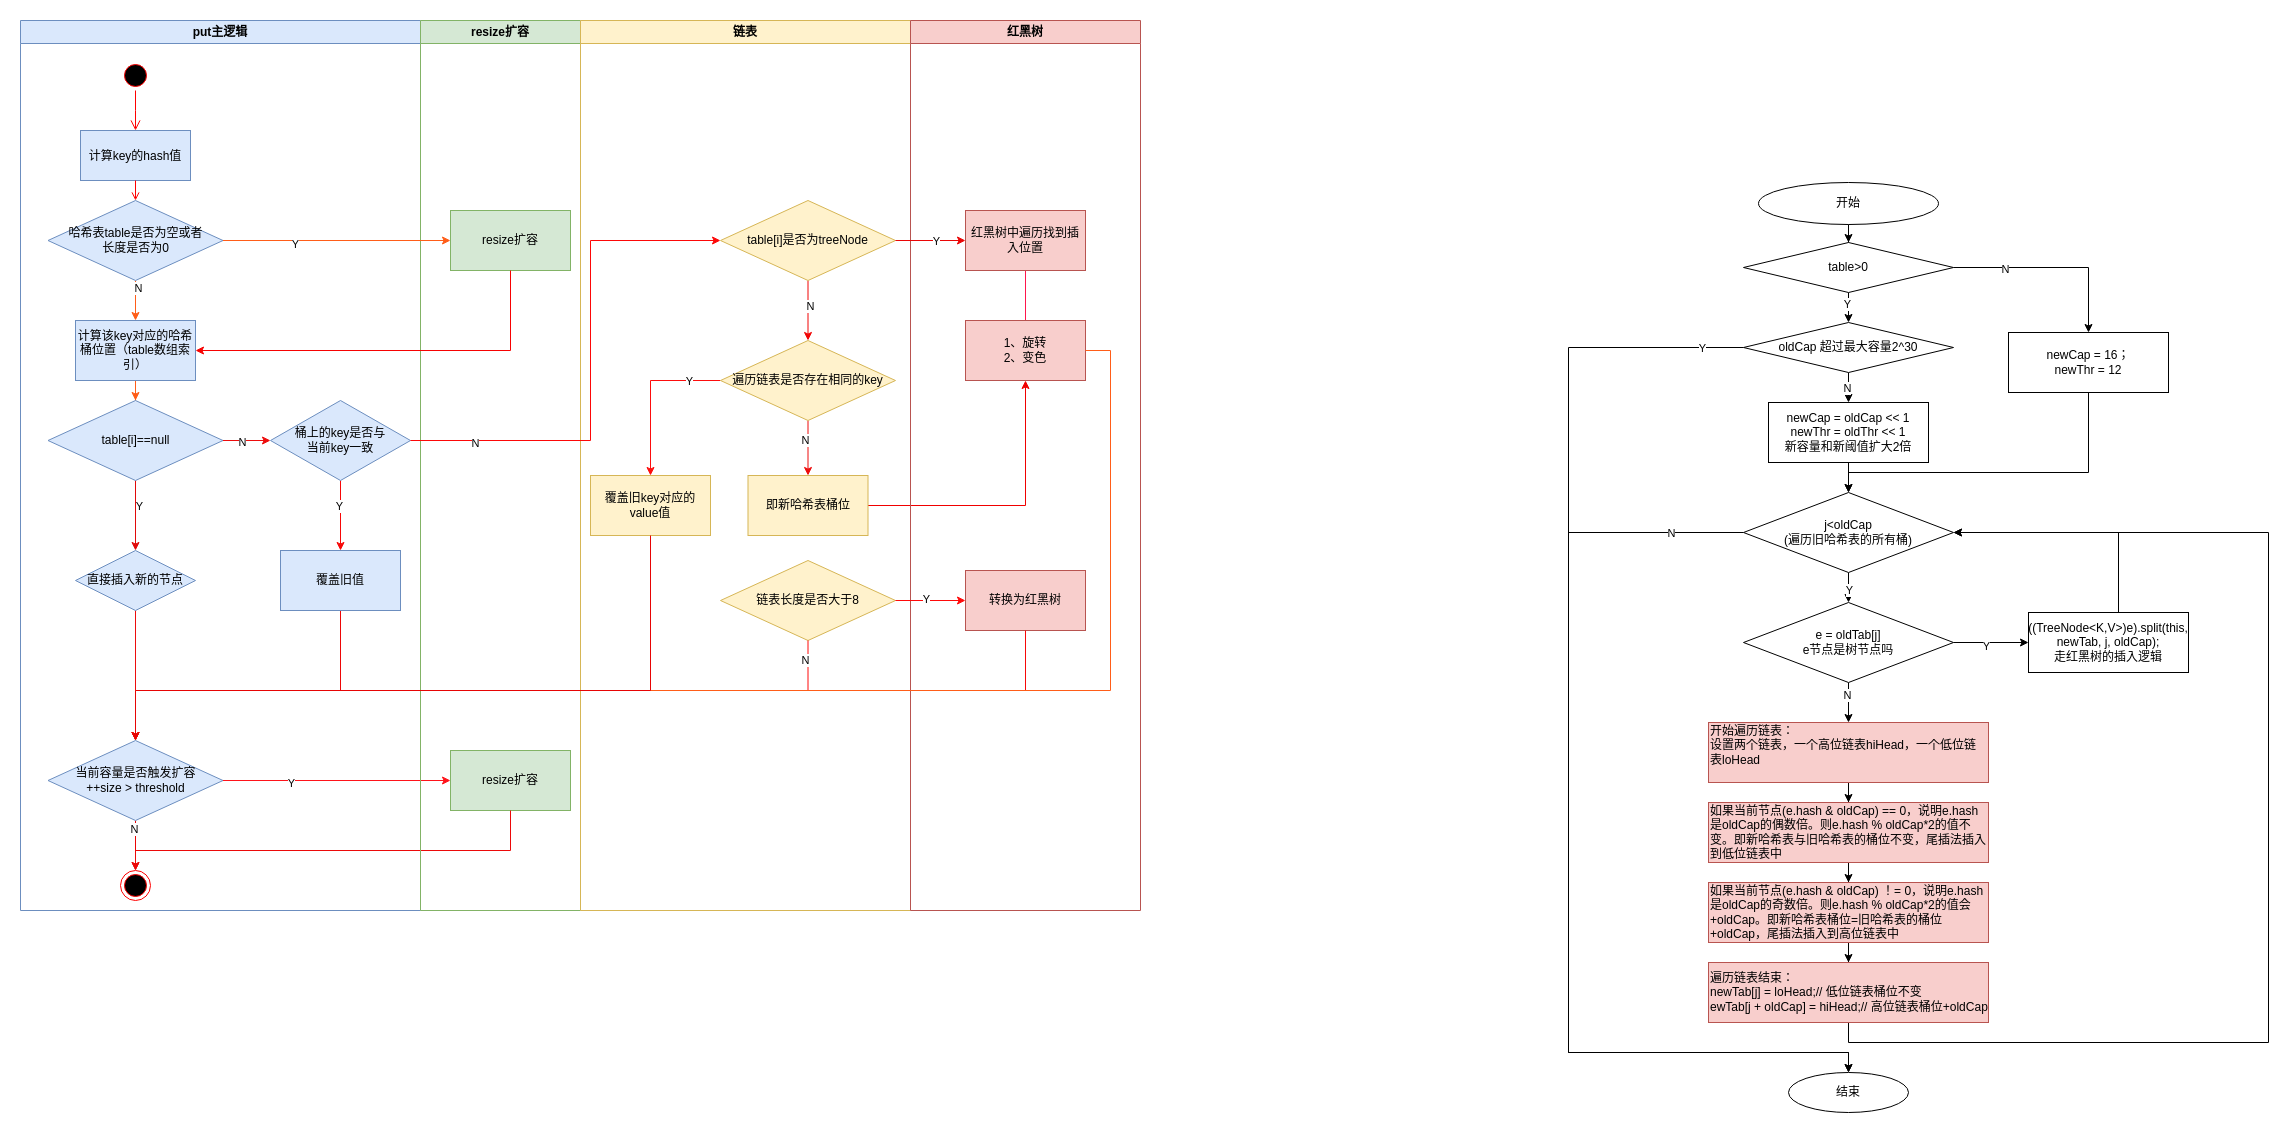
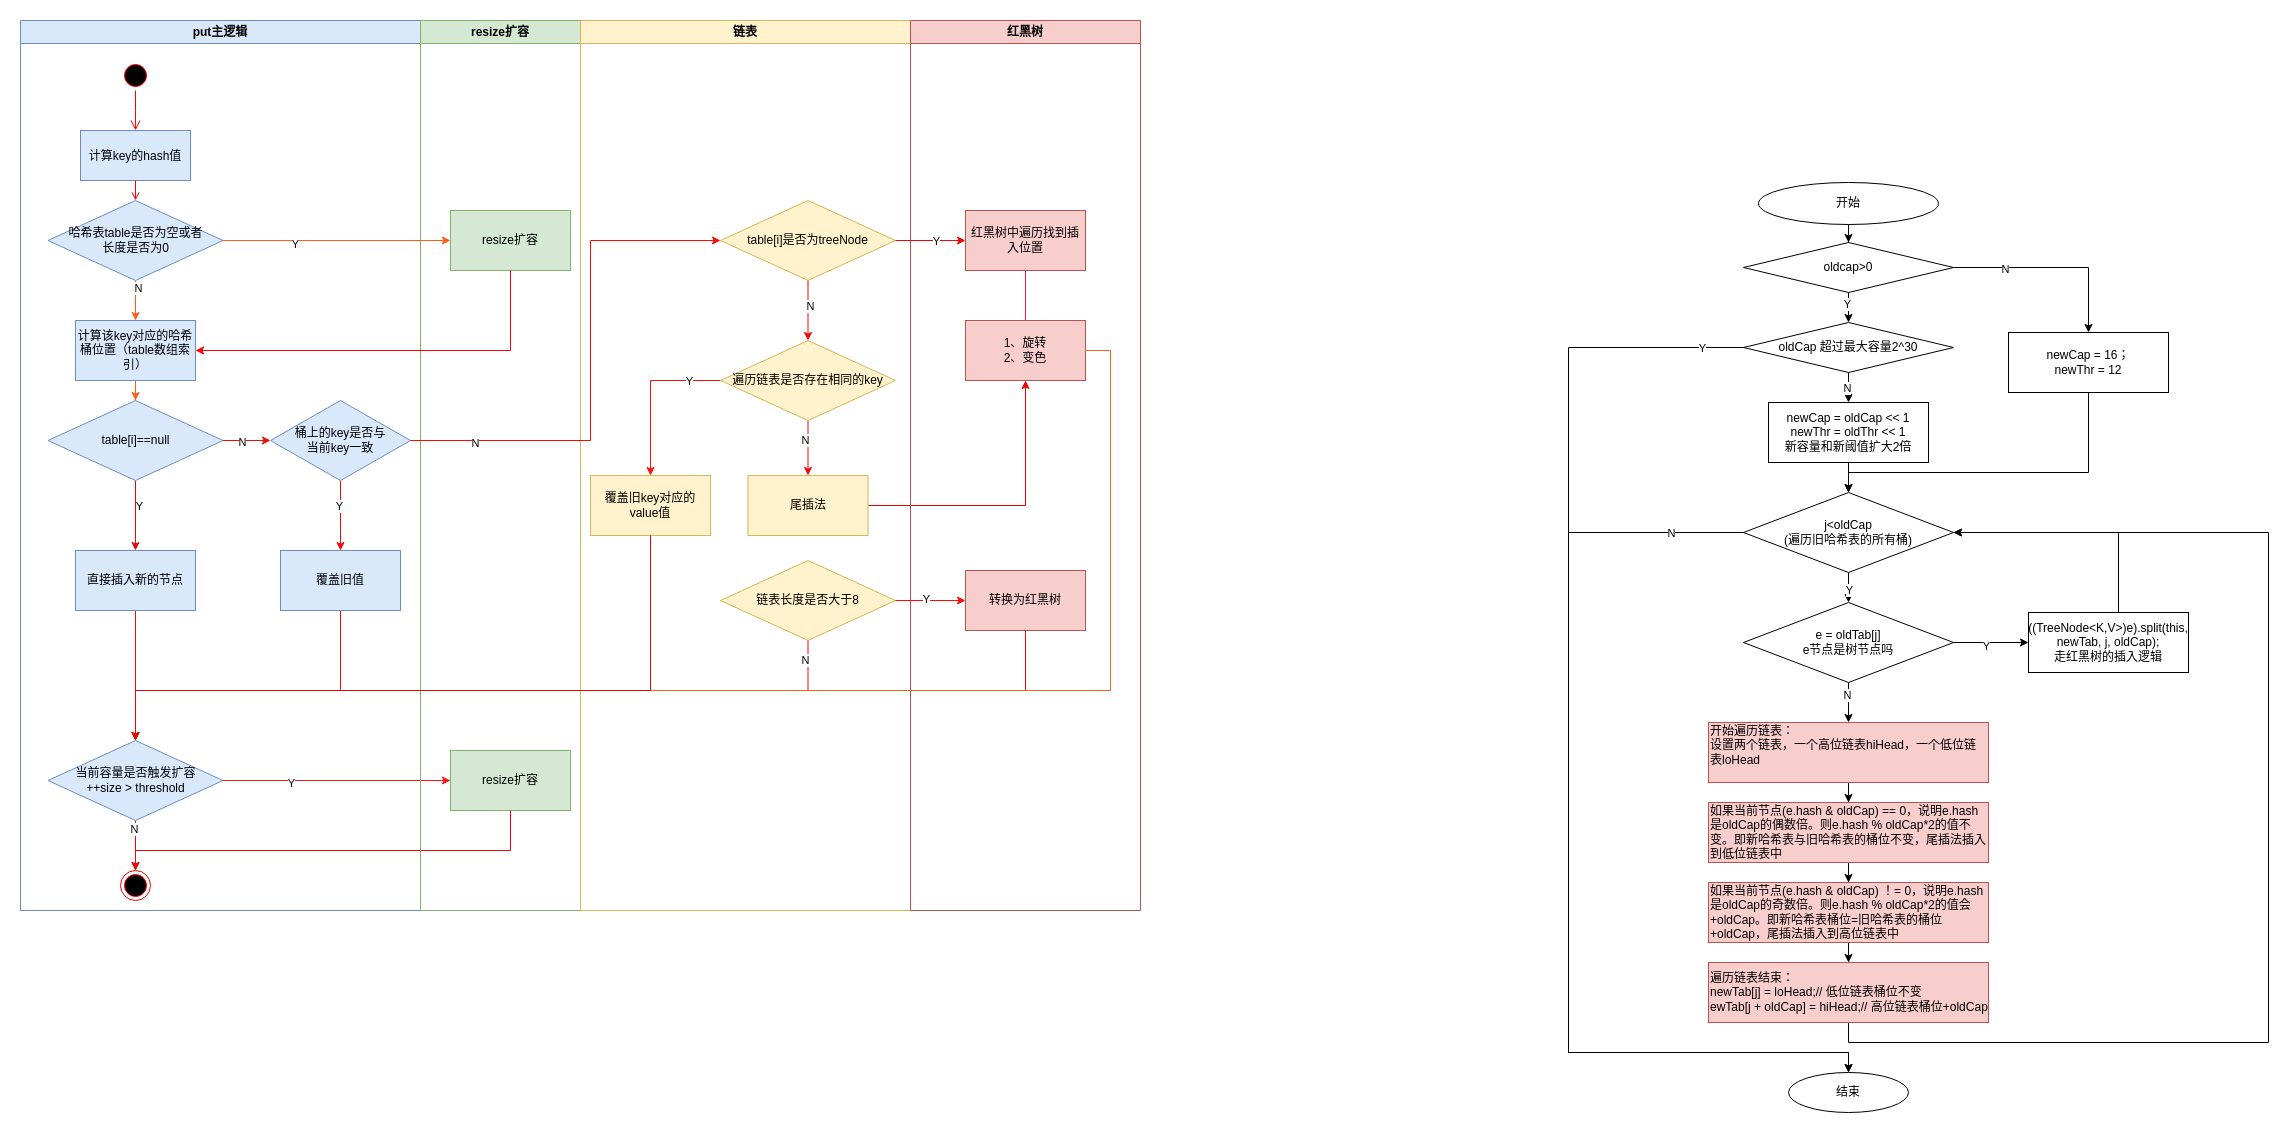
(1849, 268) -> (1849, 268)
(809, 506) -> (809, 506)
(136, 581) -> (136, 581)
